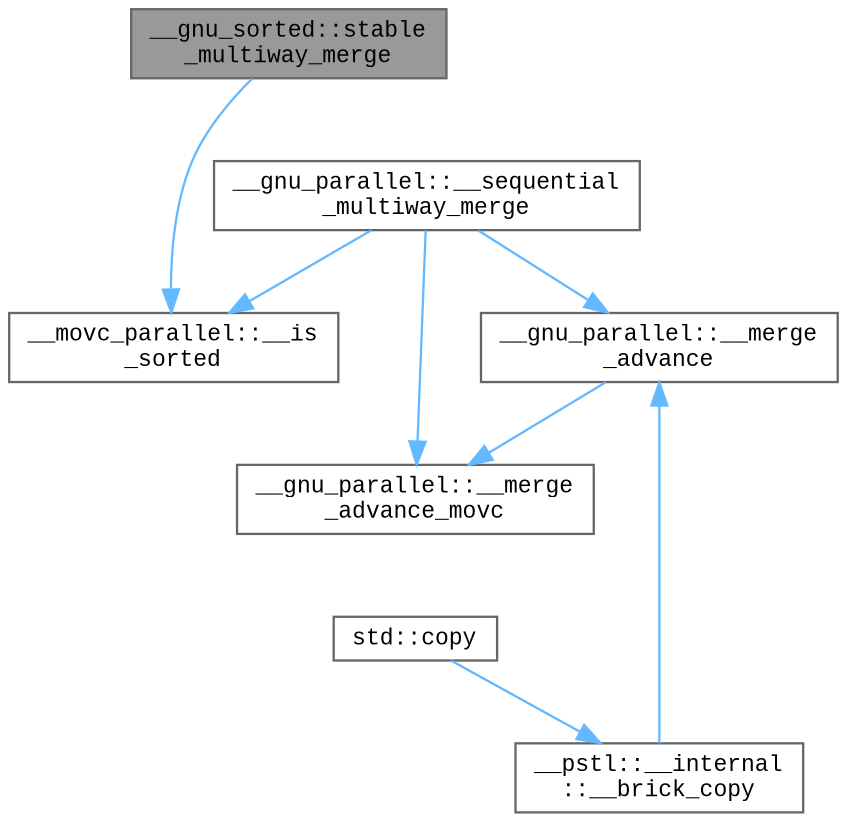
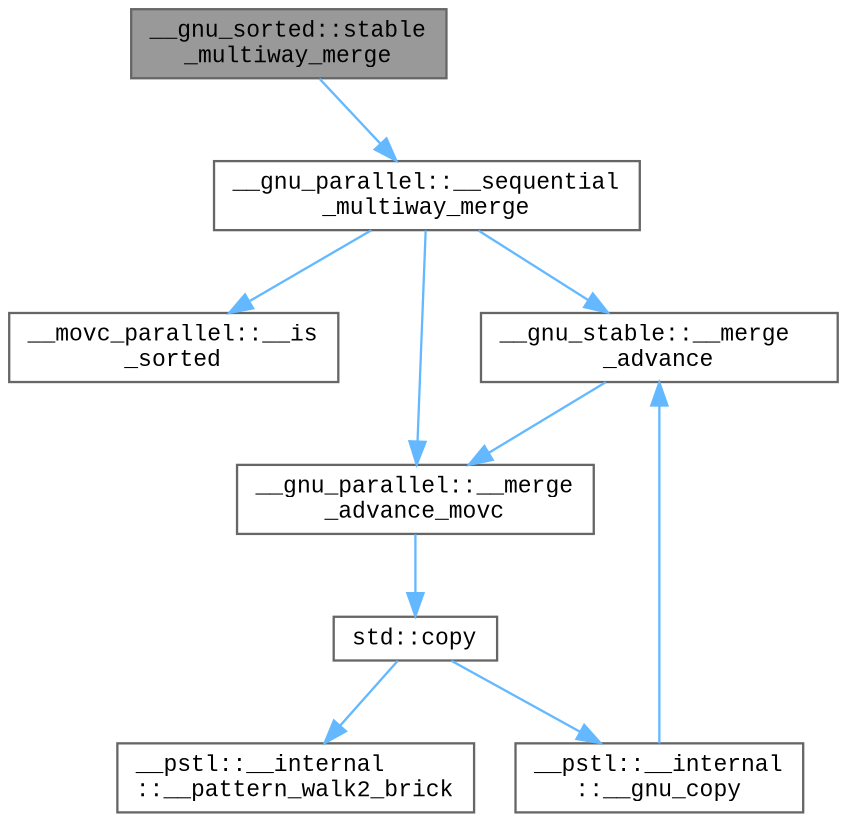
(187, 174) -> (350, 111)
(659, 348) -> (659, 348)
none -> (415, 564)
none -> (296, 778)
(659, 778) -> (659, 778)
